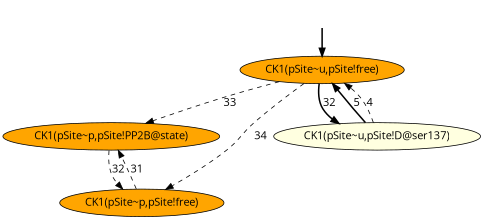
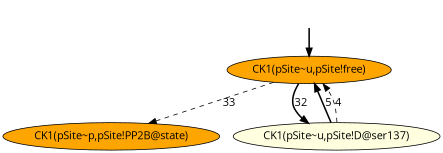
(142, 203) -> none
